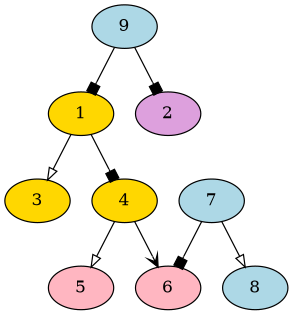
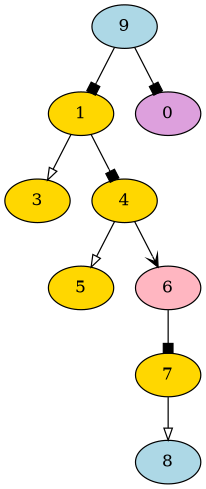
(168, 114) -> (168, 114)
(212, 201) -> (168, 375)
(193, 239) -> (168, 326)
(81, 288) -> (81, 288)
